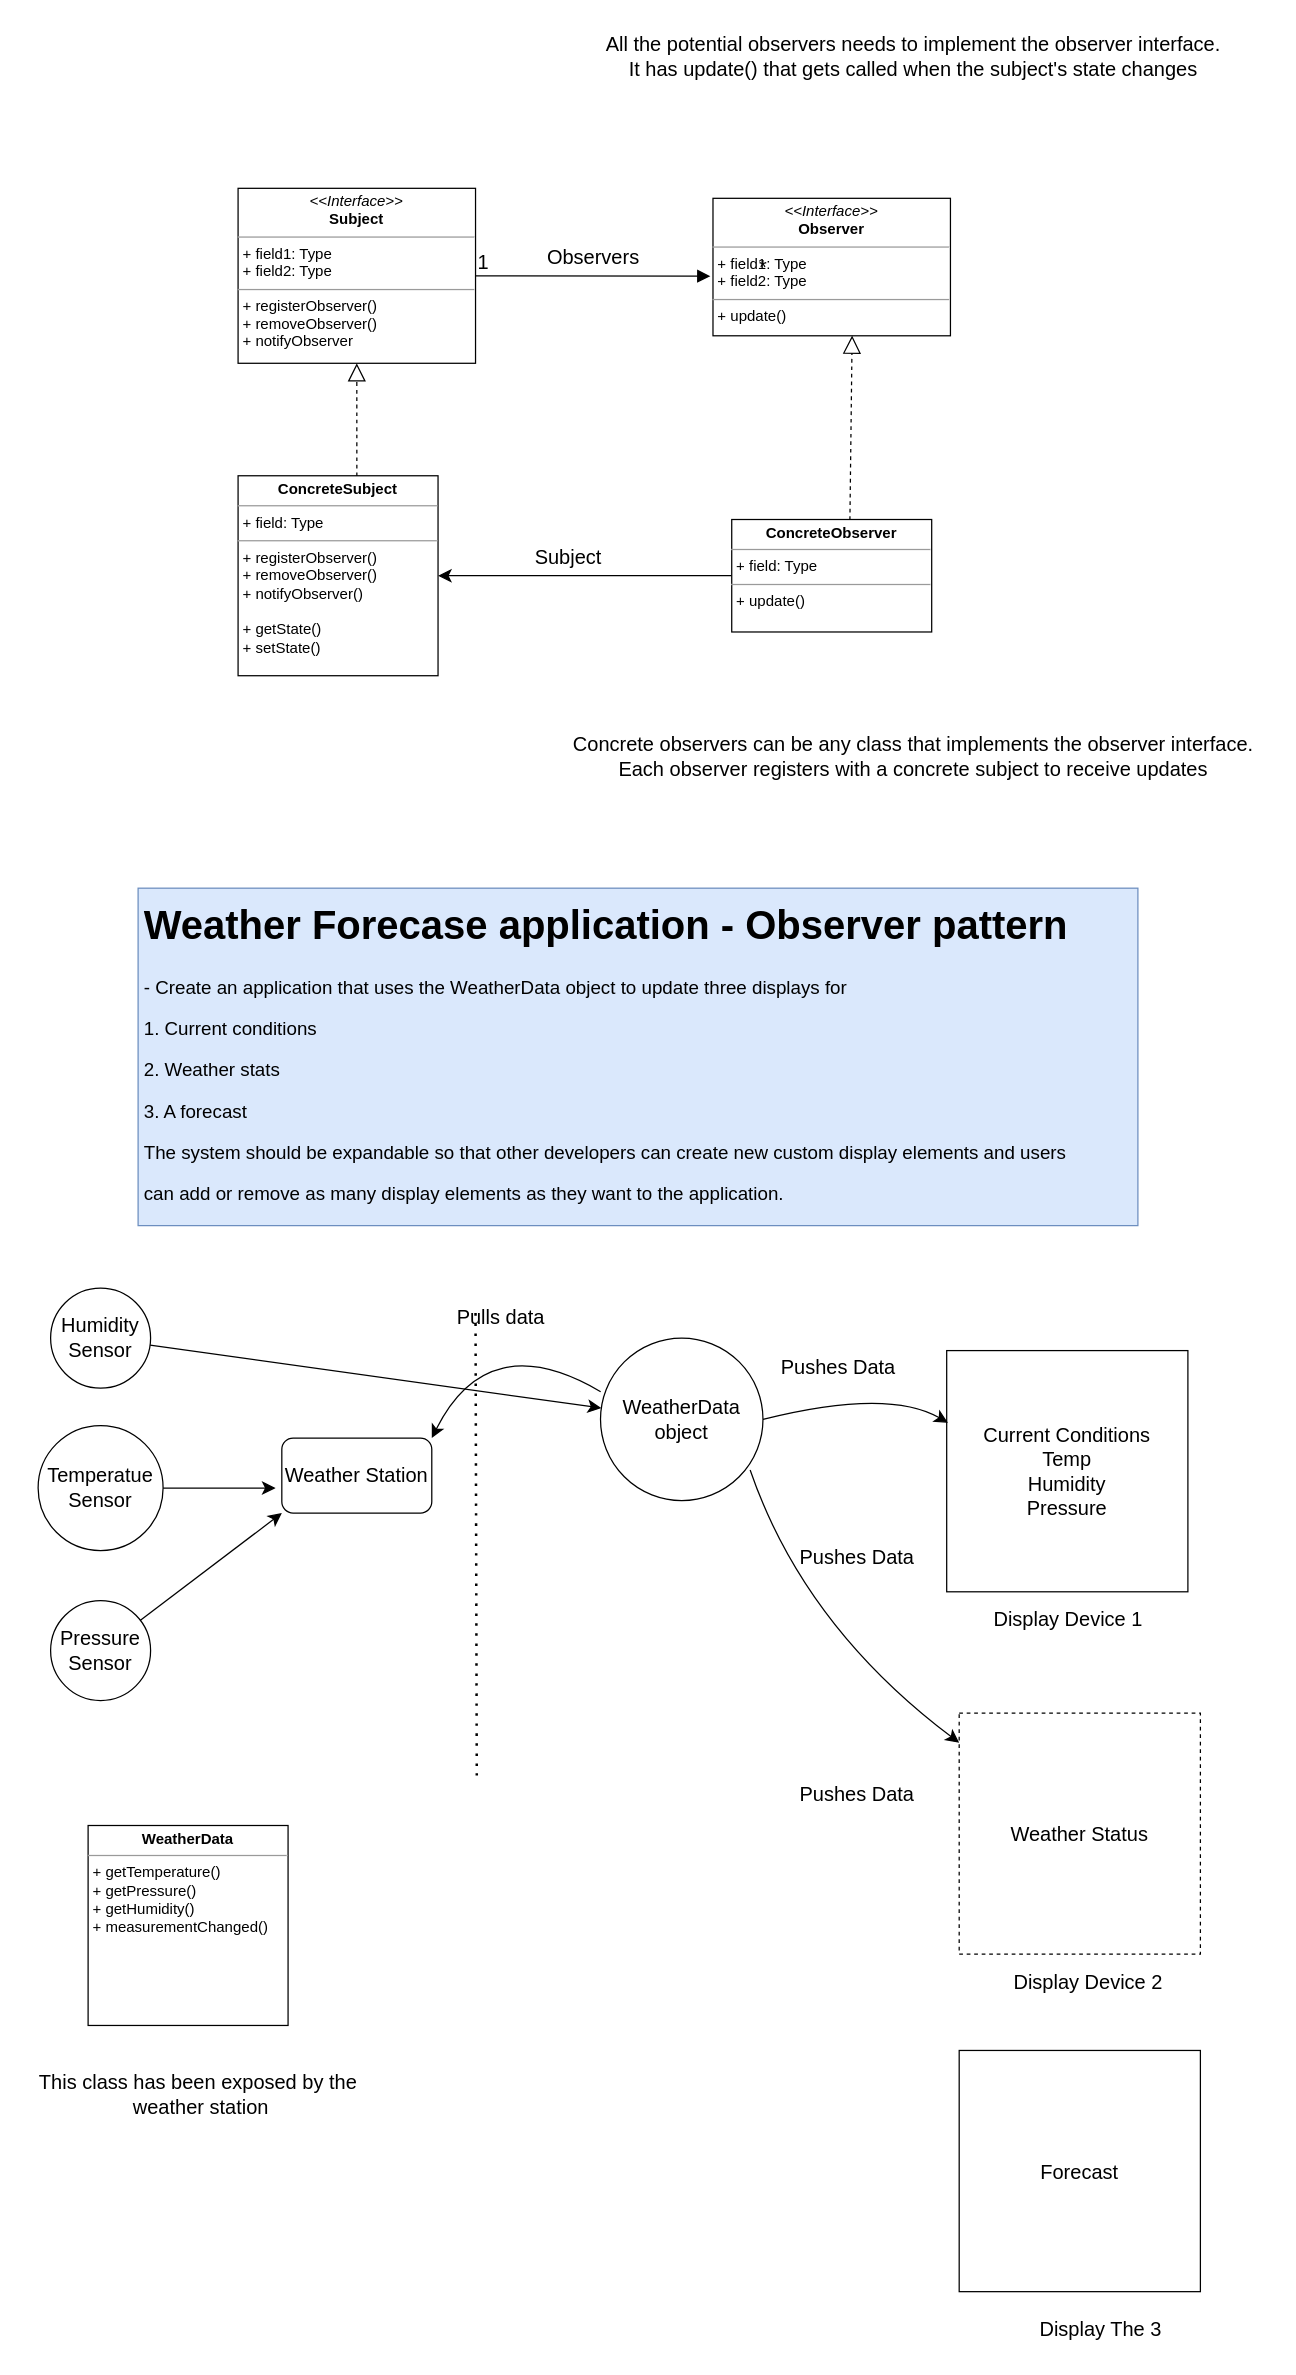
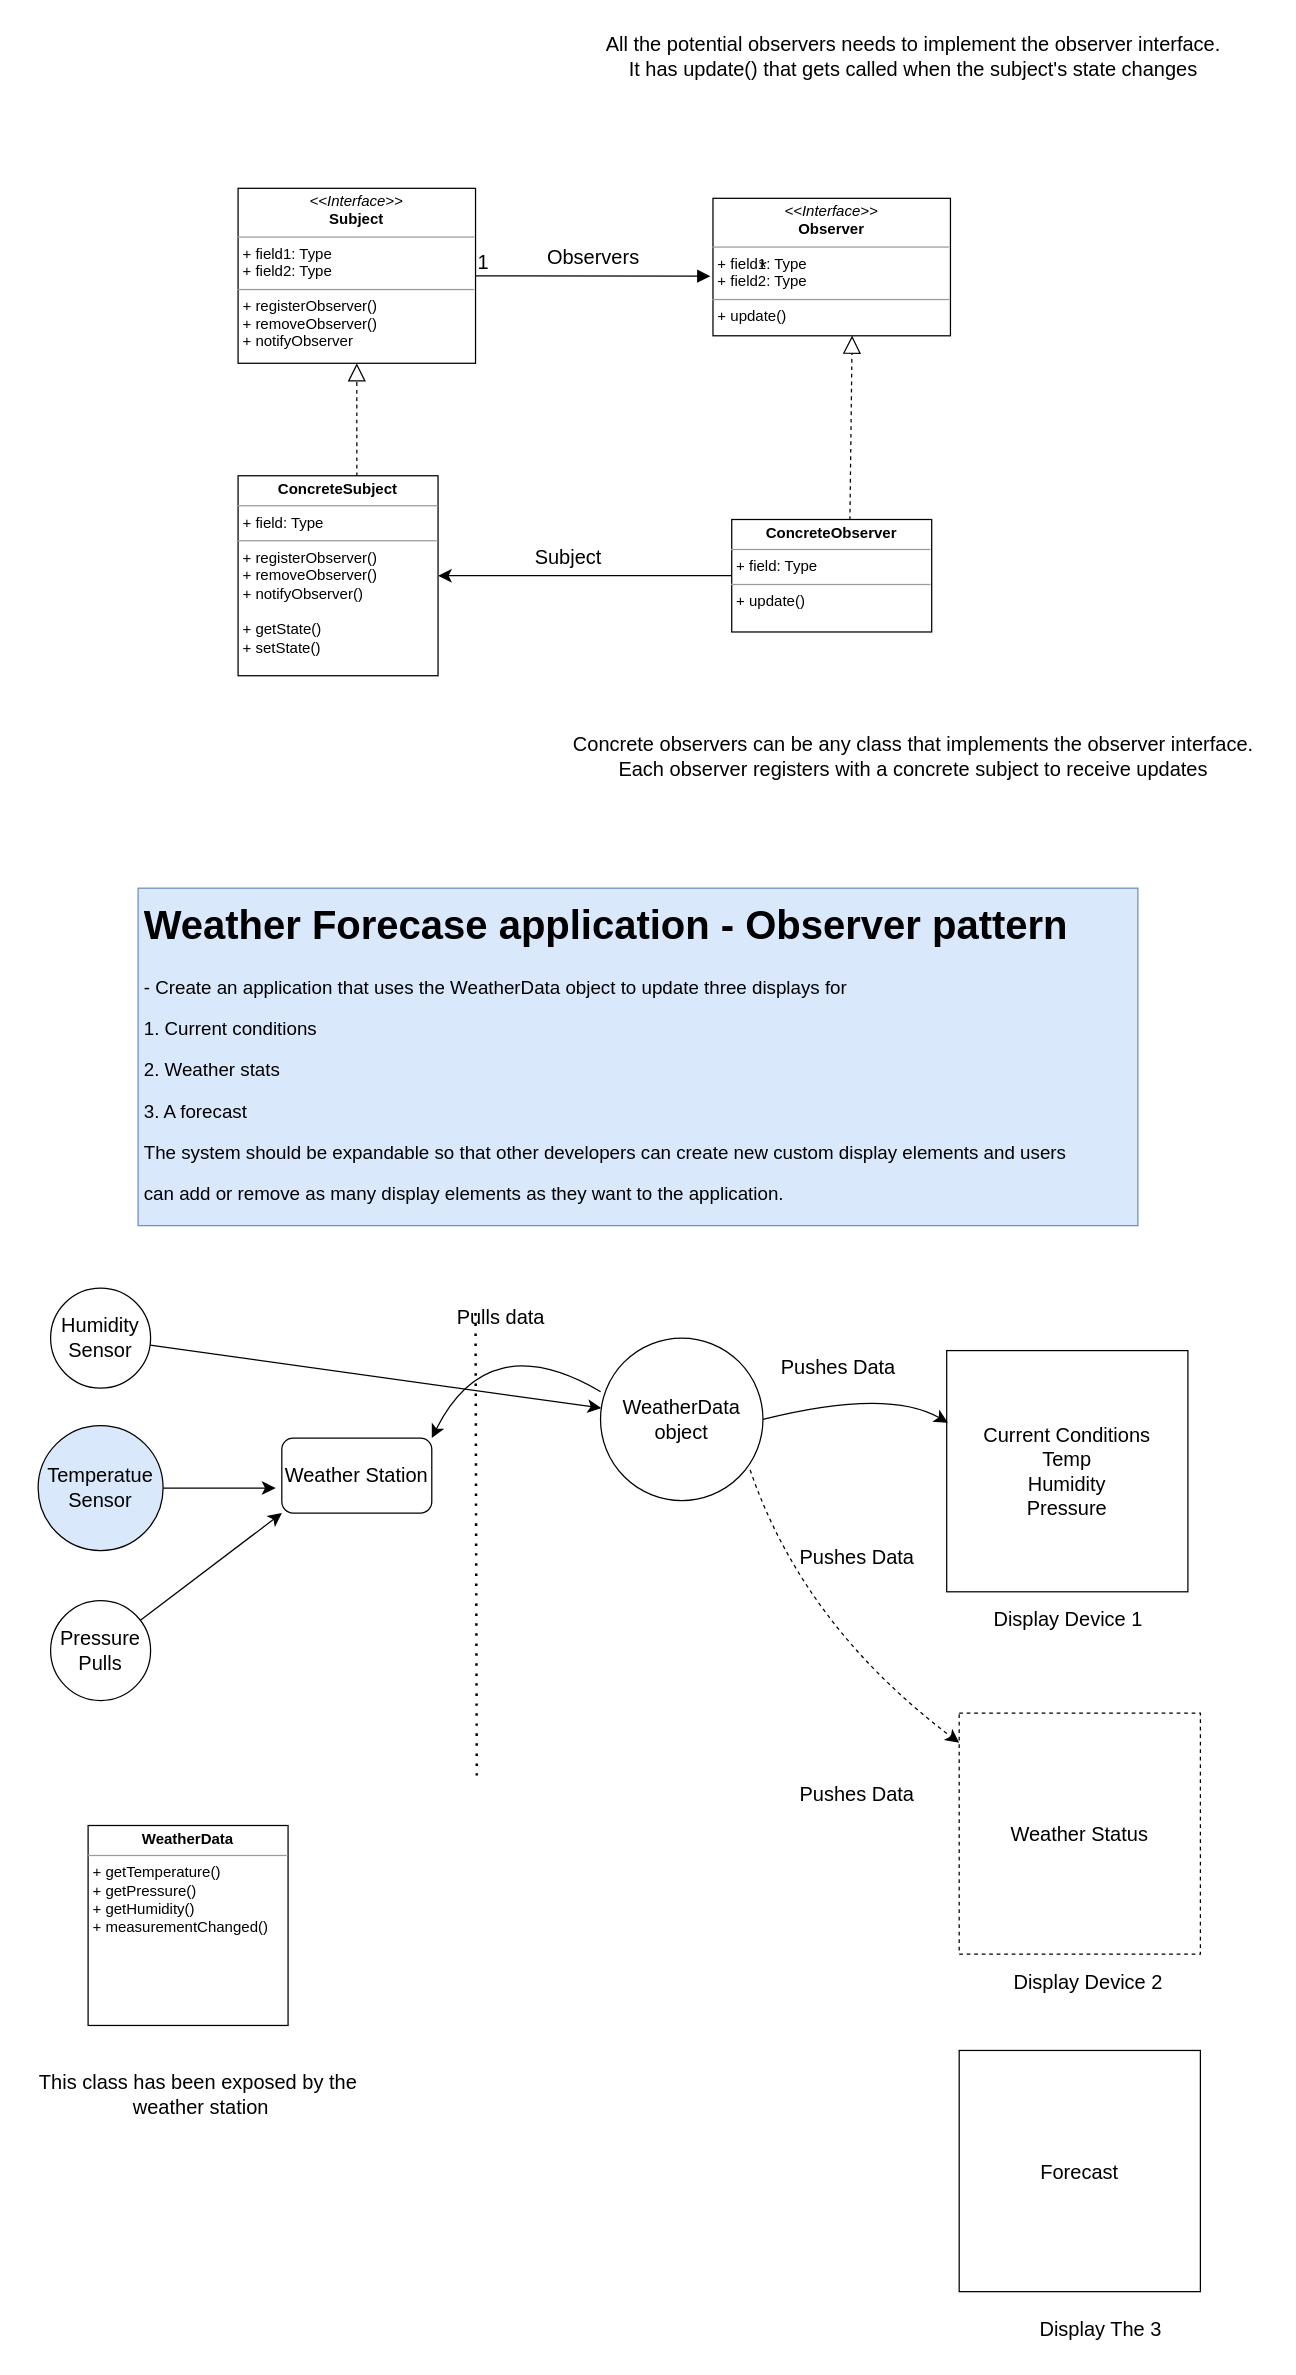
(101, 1488) -> (101, 1488)
(831, 1619) -> (831, 1619)
(101, 1651) -> (101, 1651)
